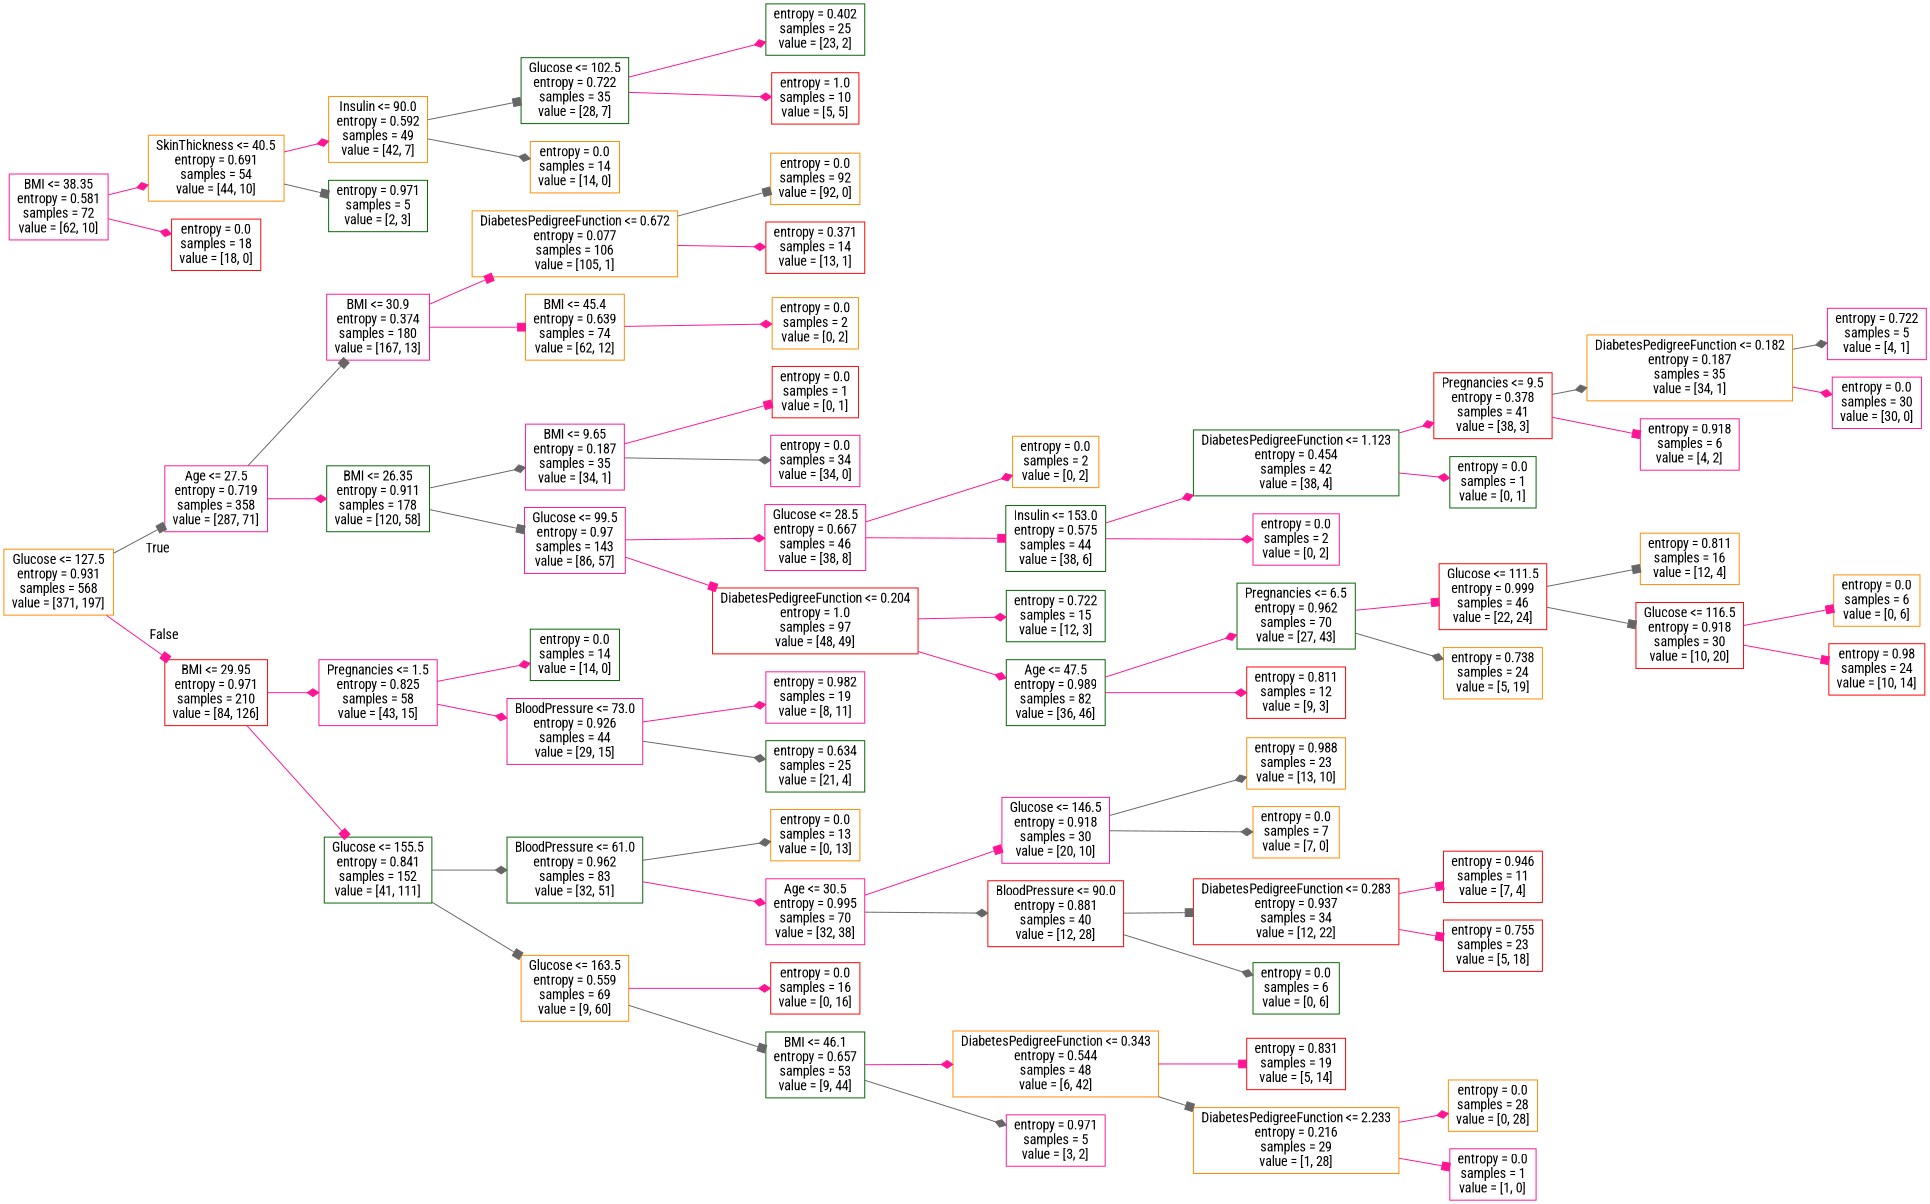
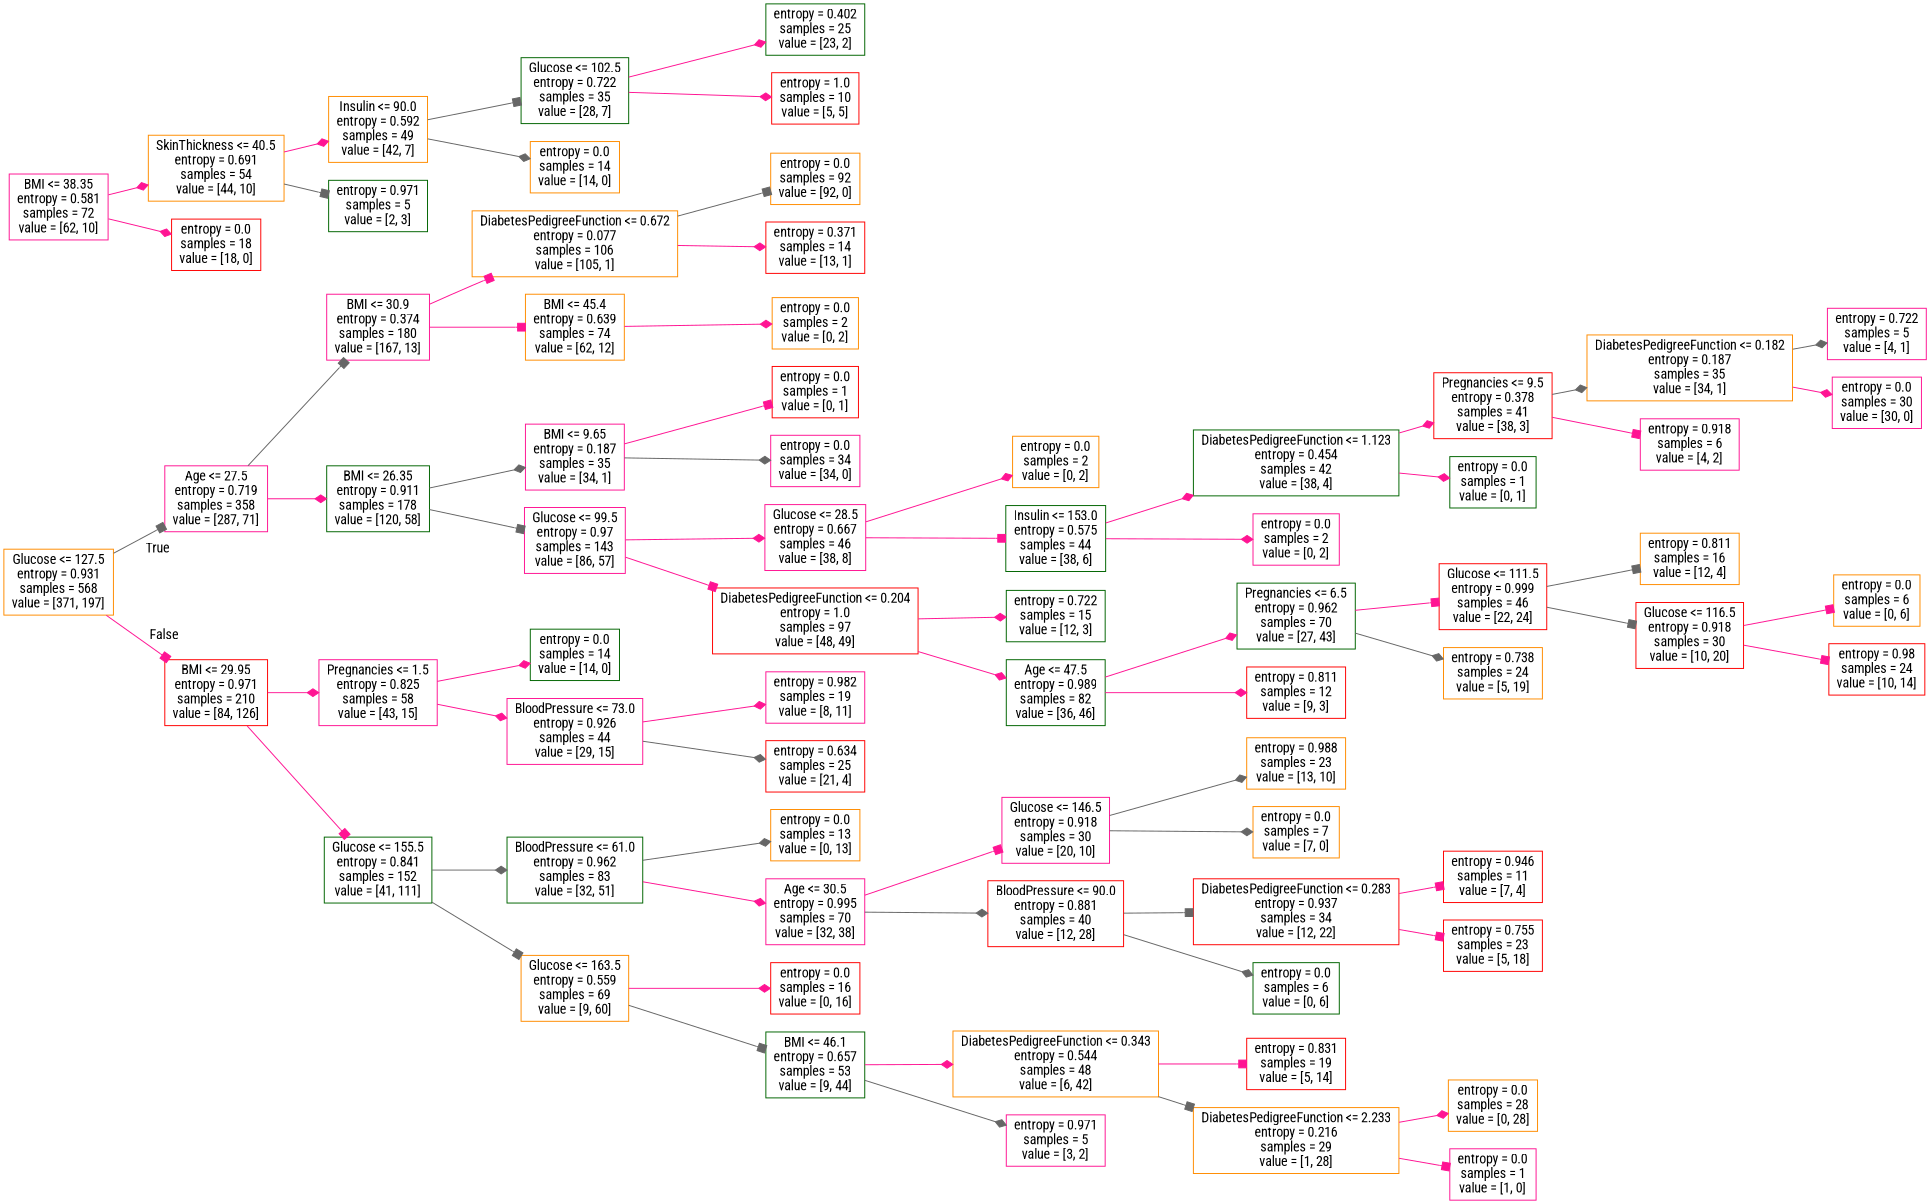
(815, 766) -> (815, 766)
